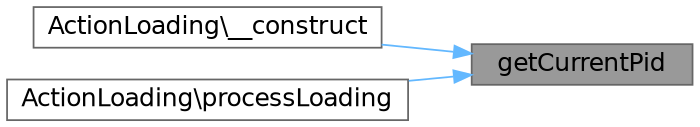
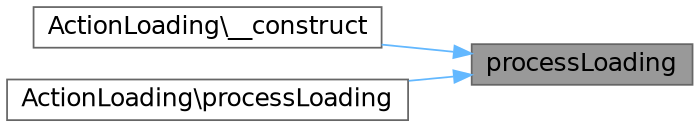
(582, 64) -> (582, 64)
